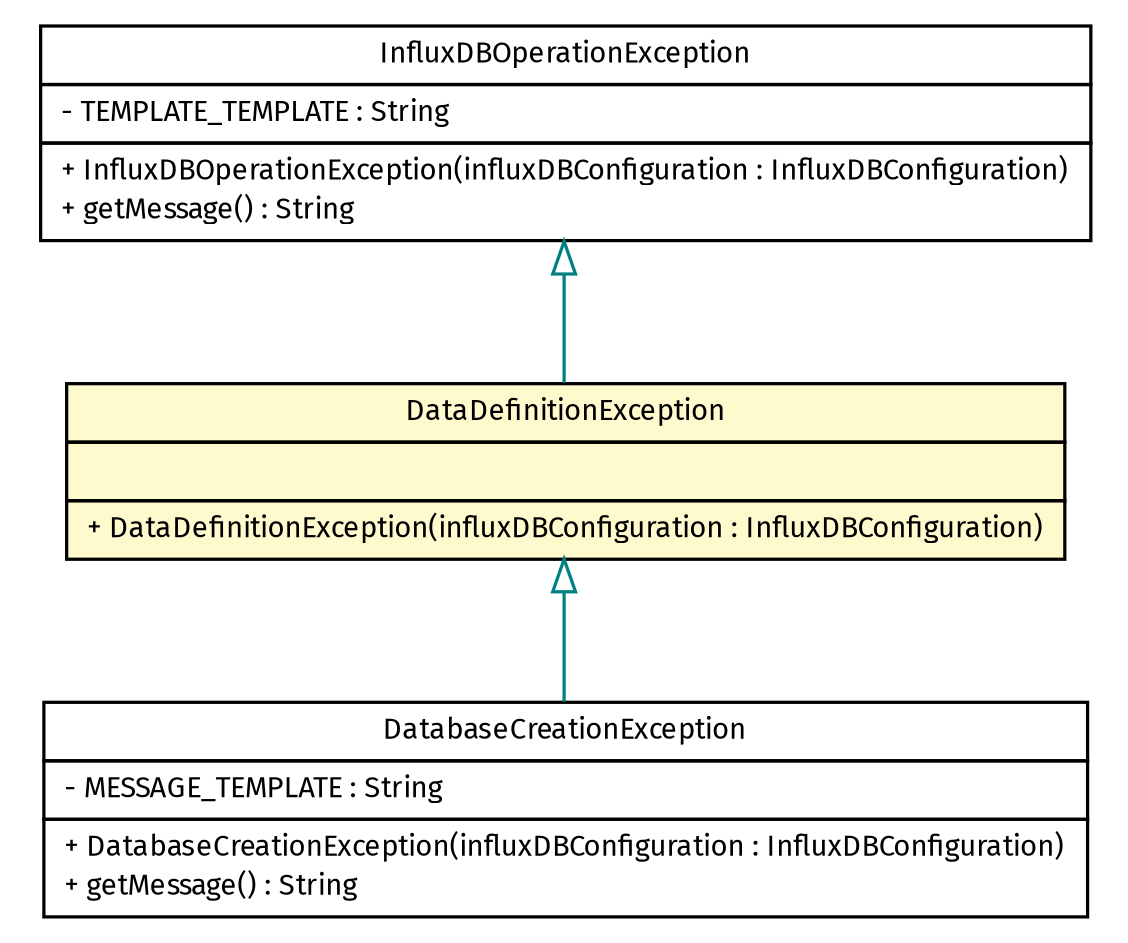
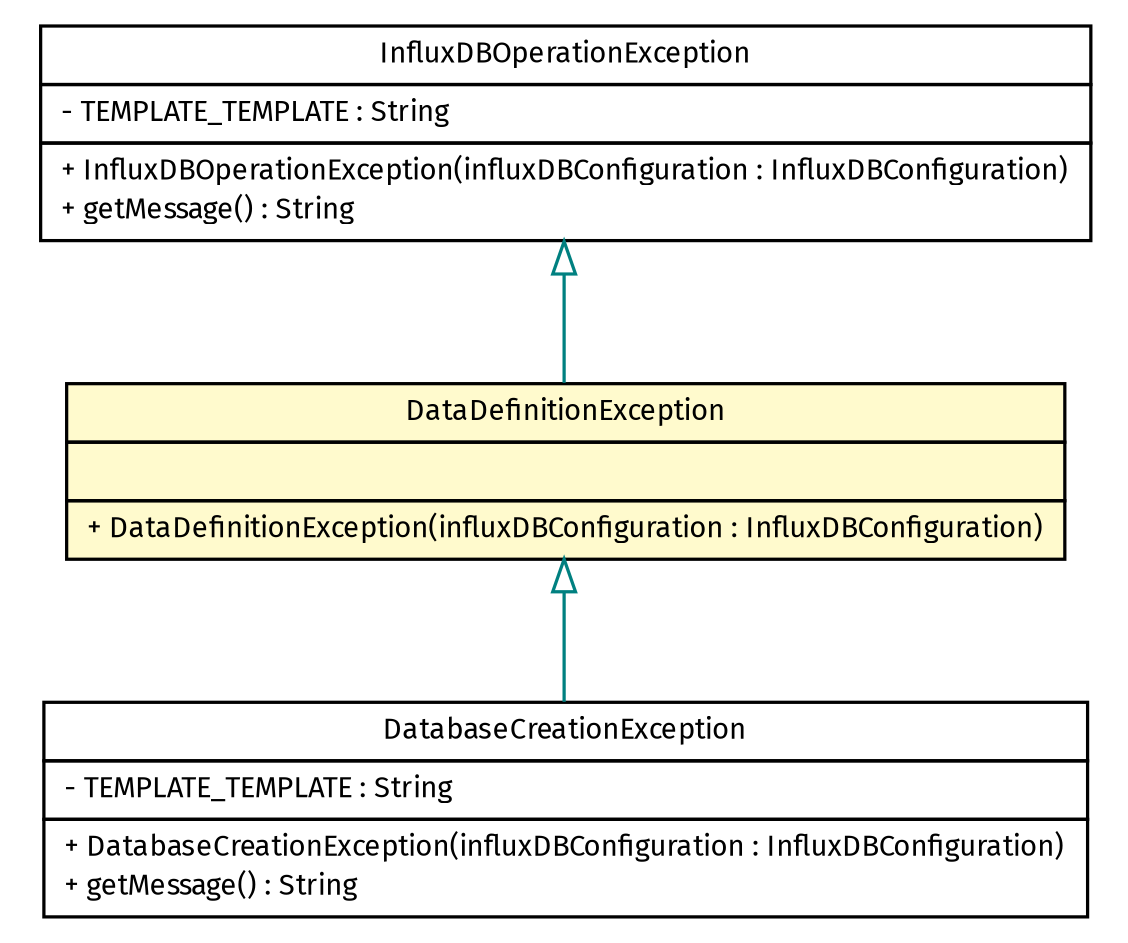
(254, 788) -> (258, 788)
